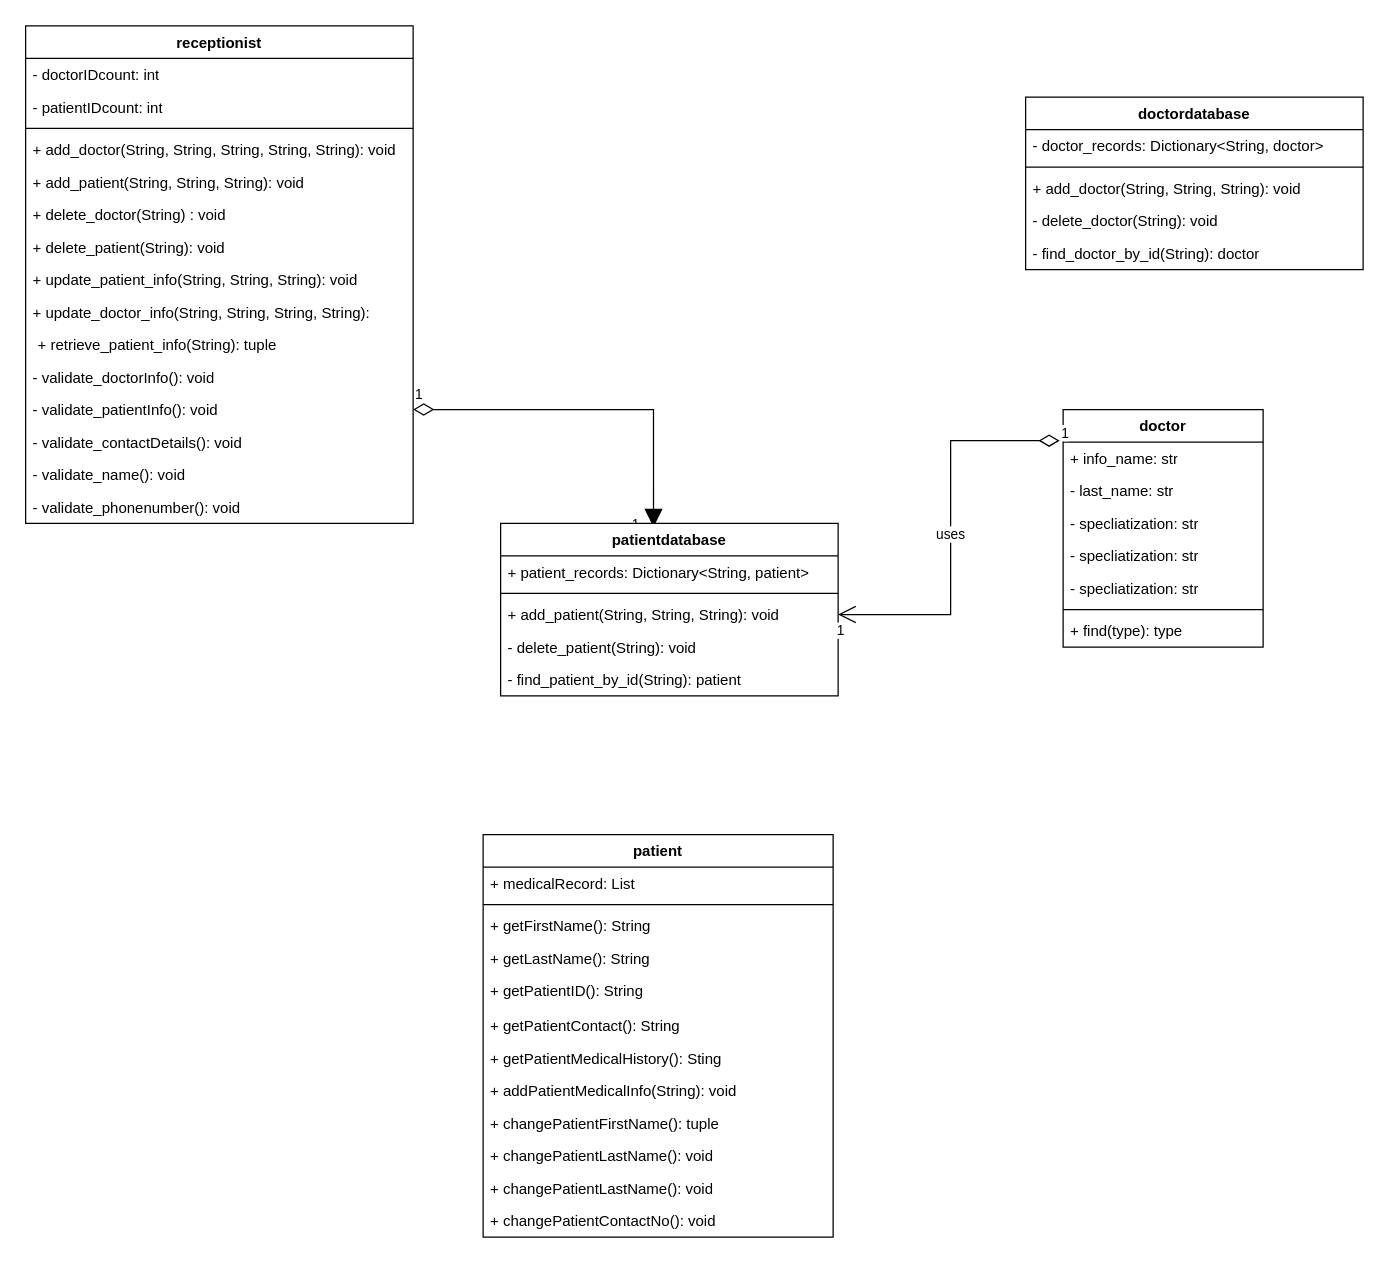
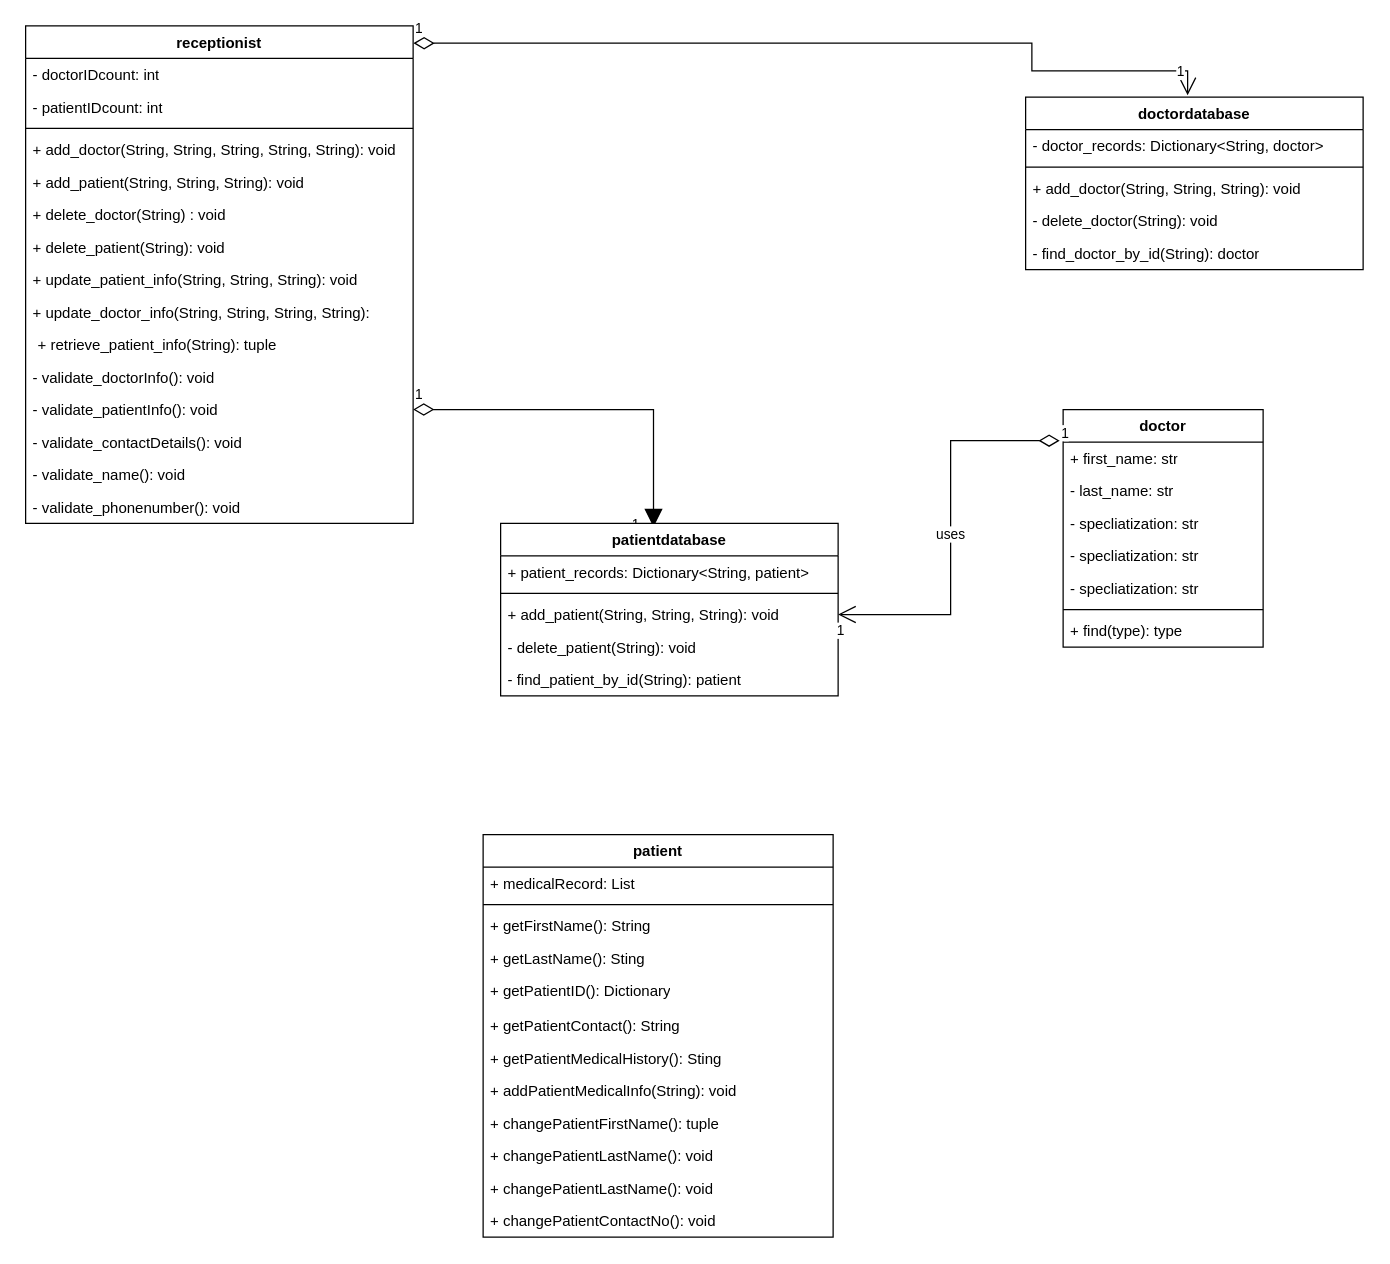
none -> (834, 43)
(1130, 460) -> (1134, 460)
(579, 960) -> (575, 960)
(582, 992) -> (597, 992)
